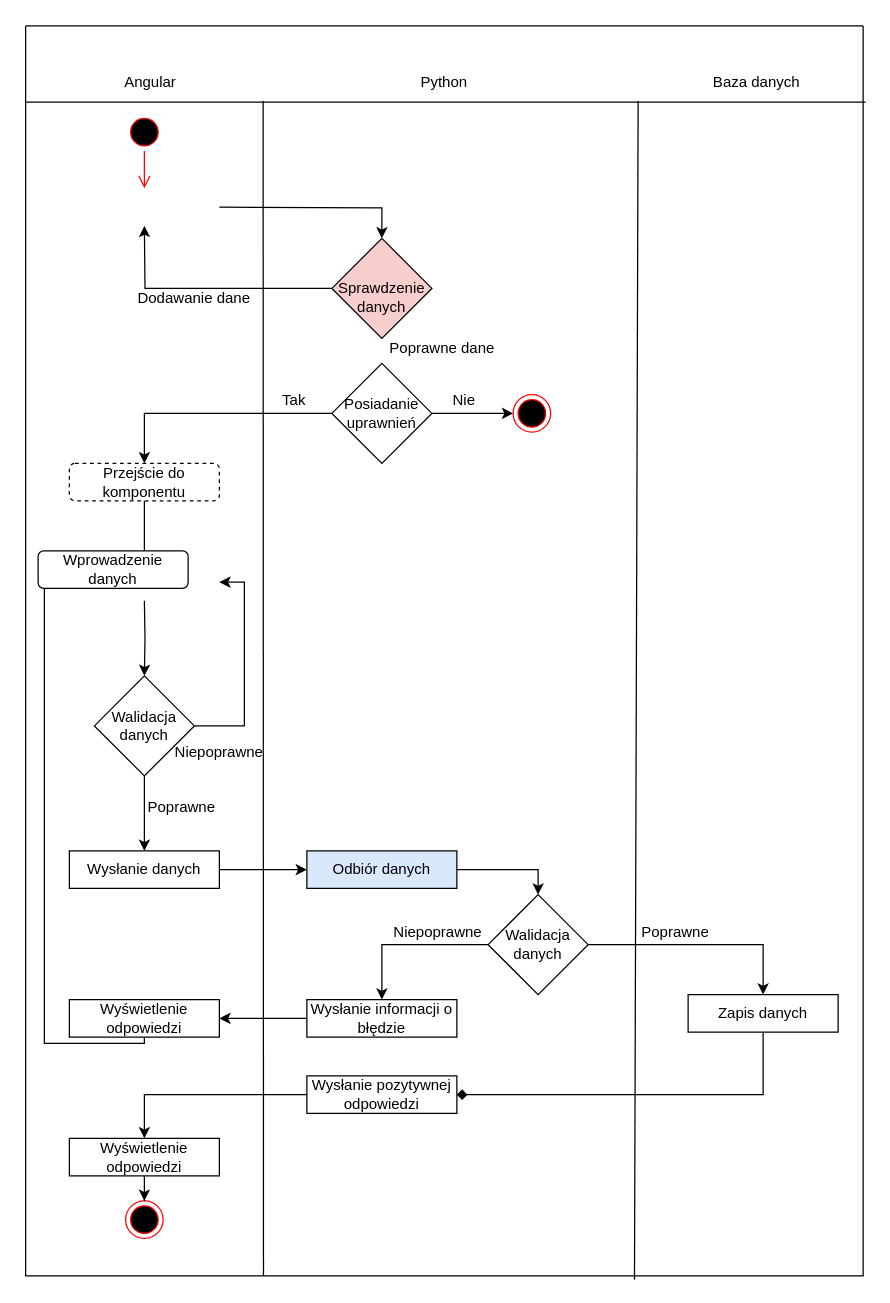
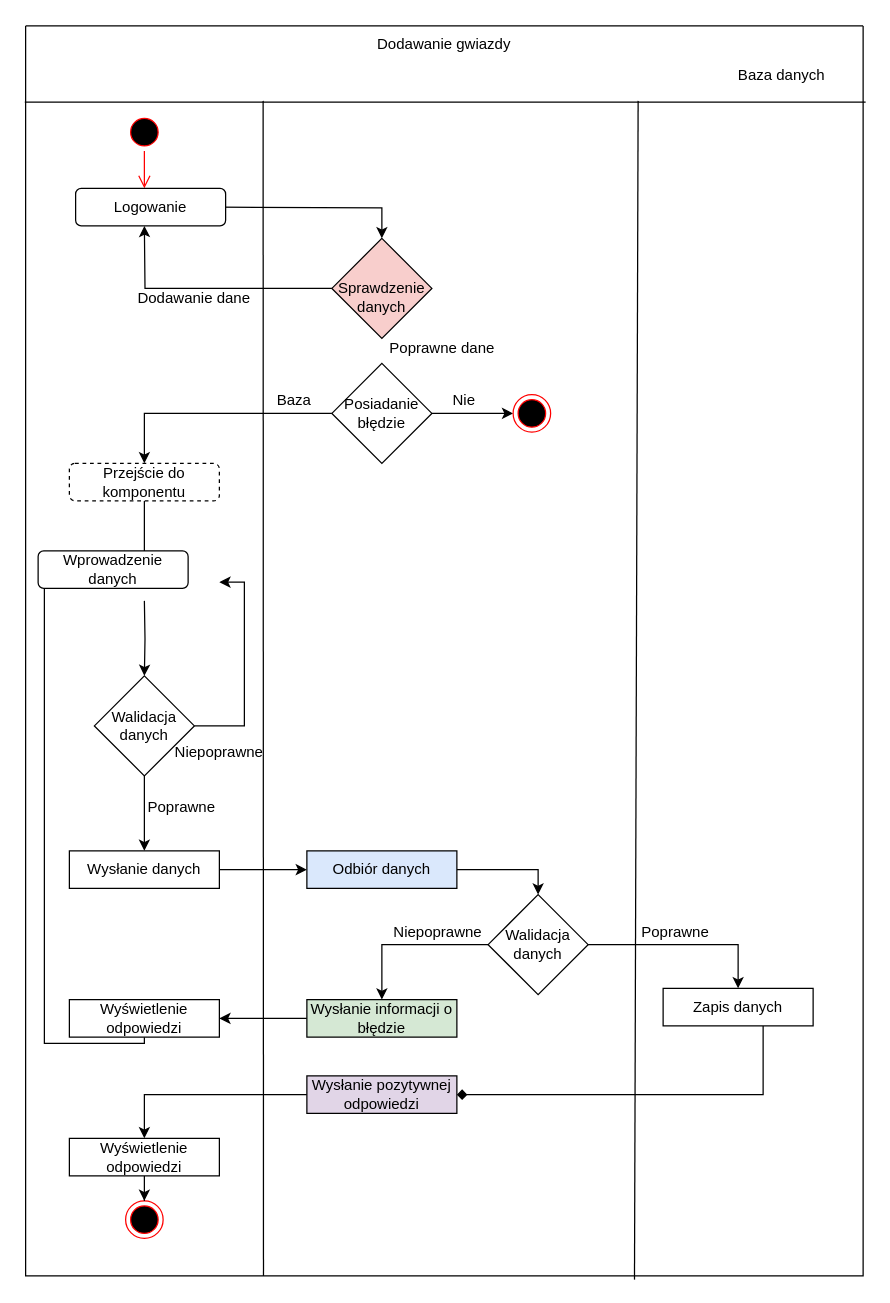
none -> (444, 44)
(151, 82) -> none
(444, 82) -> none
(757, 82) -> (782, 76)
none -> (151, 207)
(294, 401) -> (294, 401)
(382, 413) -> (382, 413)
(763, 1013) -> (738, 1007)
(382, 1018) -> (382, 1018)
(382, 1094) -> (382, 1094)
